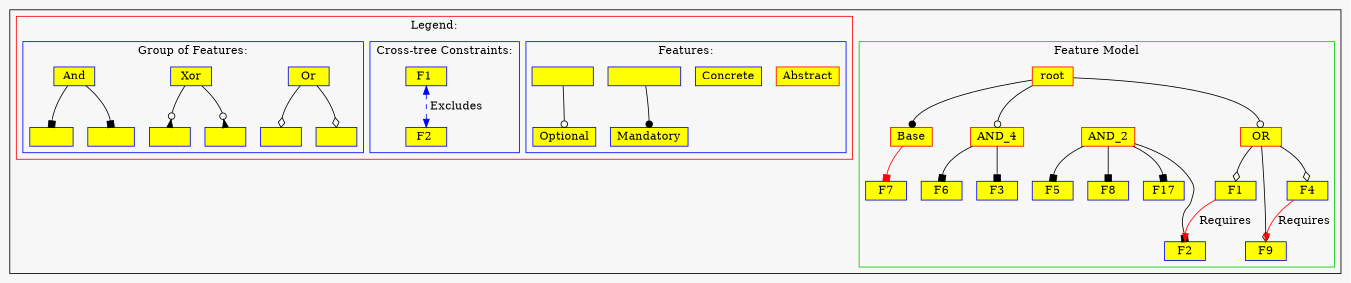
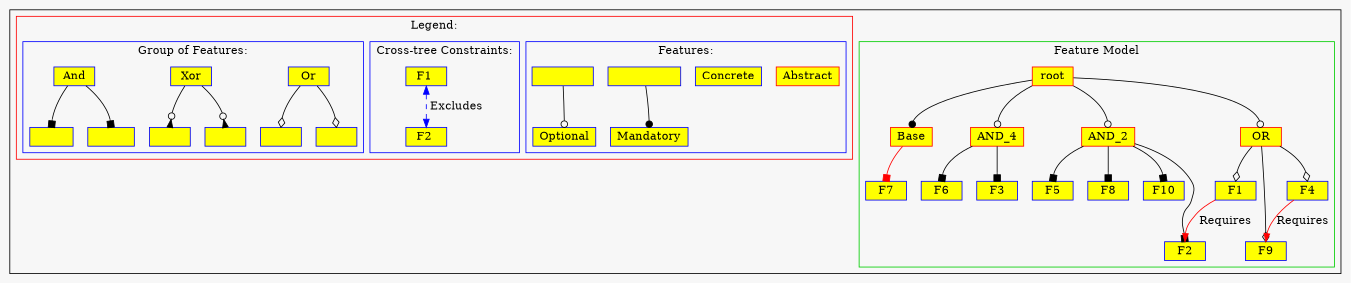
none -> (1094, 100)
(1164, 191) -> (1164, 191)
(1303, 221) -> (1303, 221)
